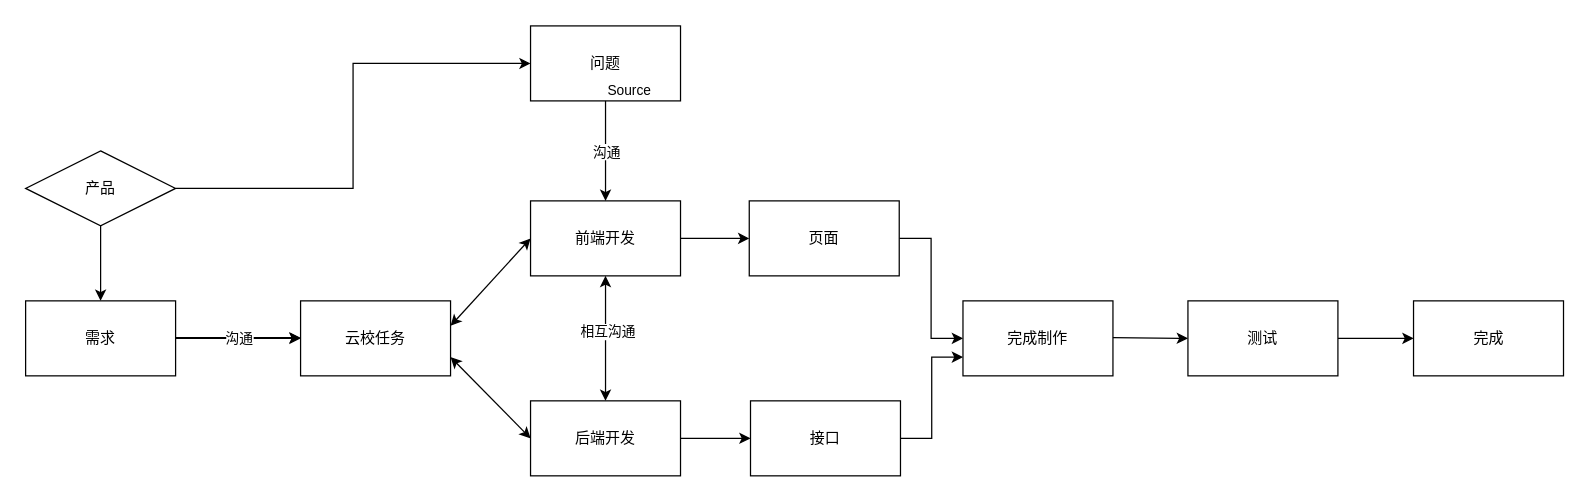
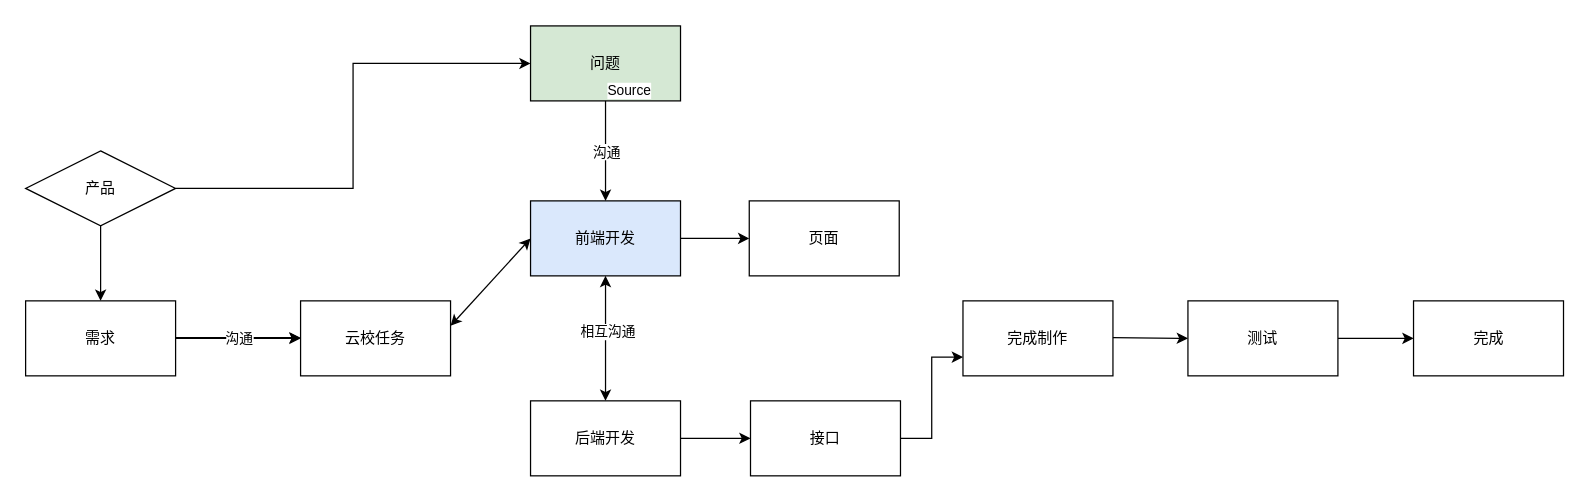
(606, 63) -> (606, 63)
(606, 238) -> (606, 238)
(931, 284) -> none
(491, 398) -> none
